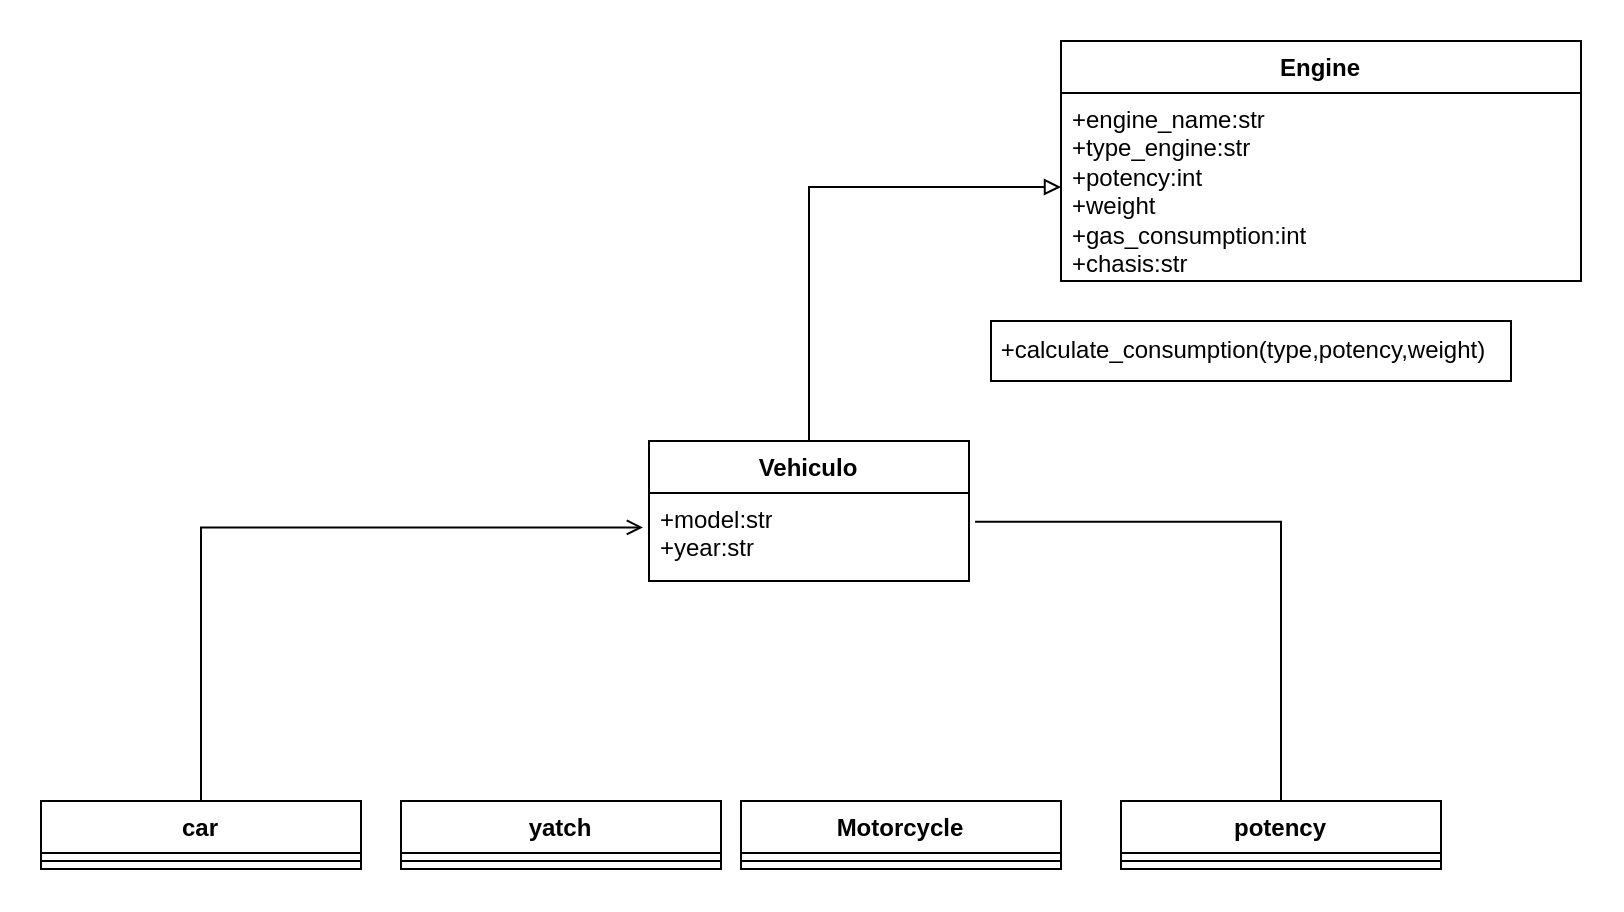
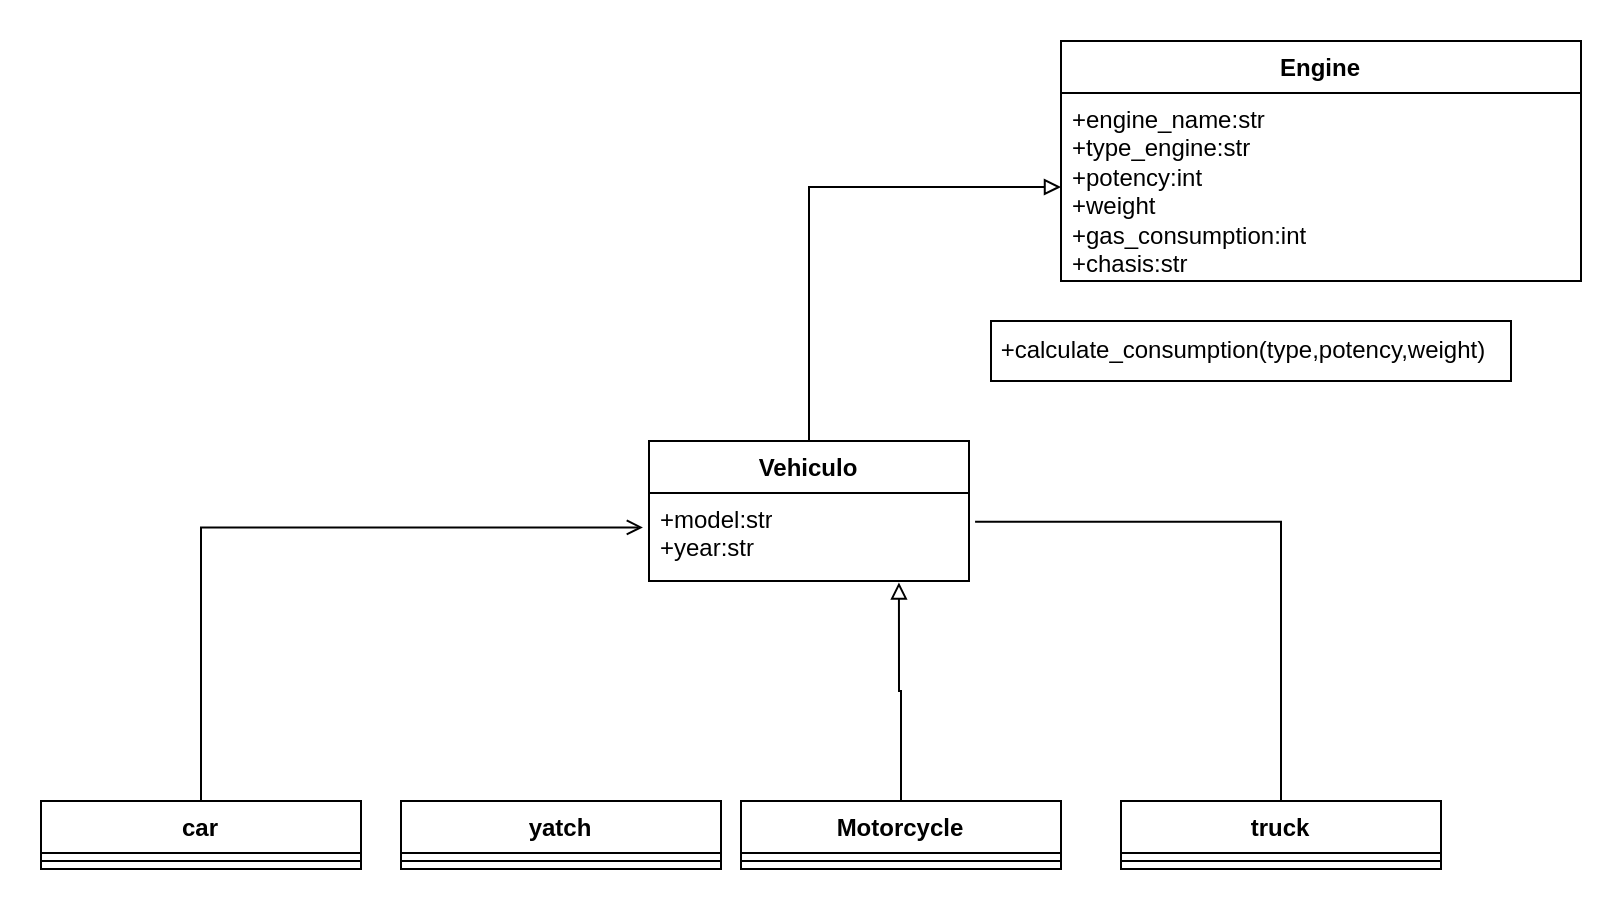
none -> (901, 699)
(1281, 829) -> (1281, 829)
